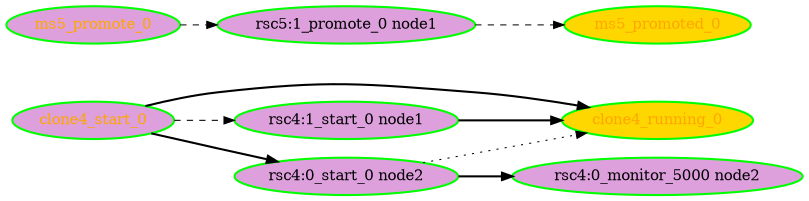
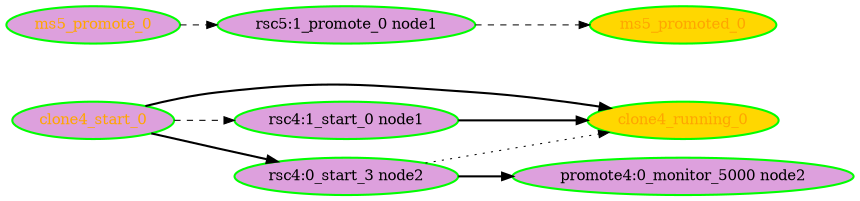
(346, 176) -> (346, 176)
(657, 176) -> (683, 176)
